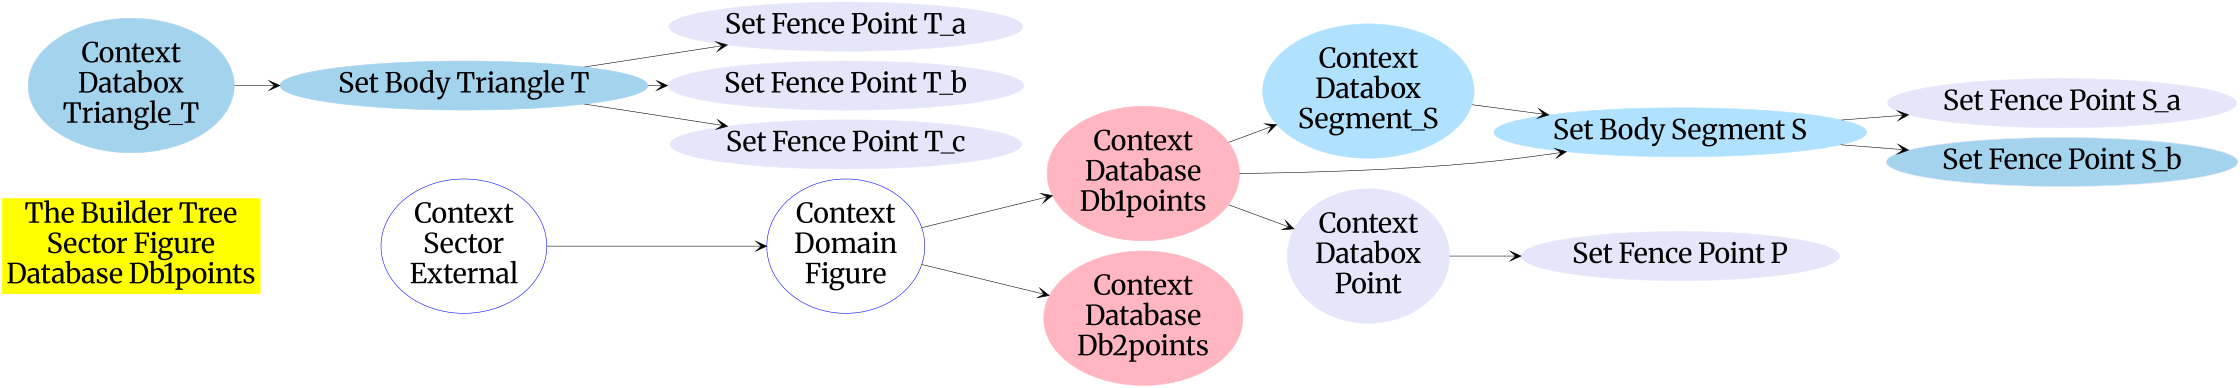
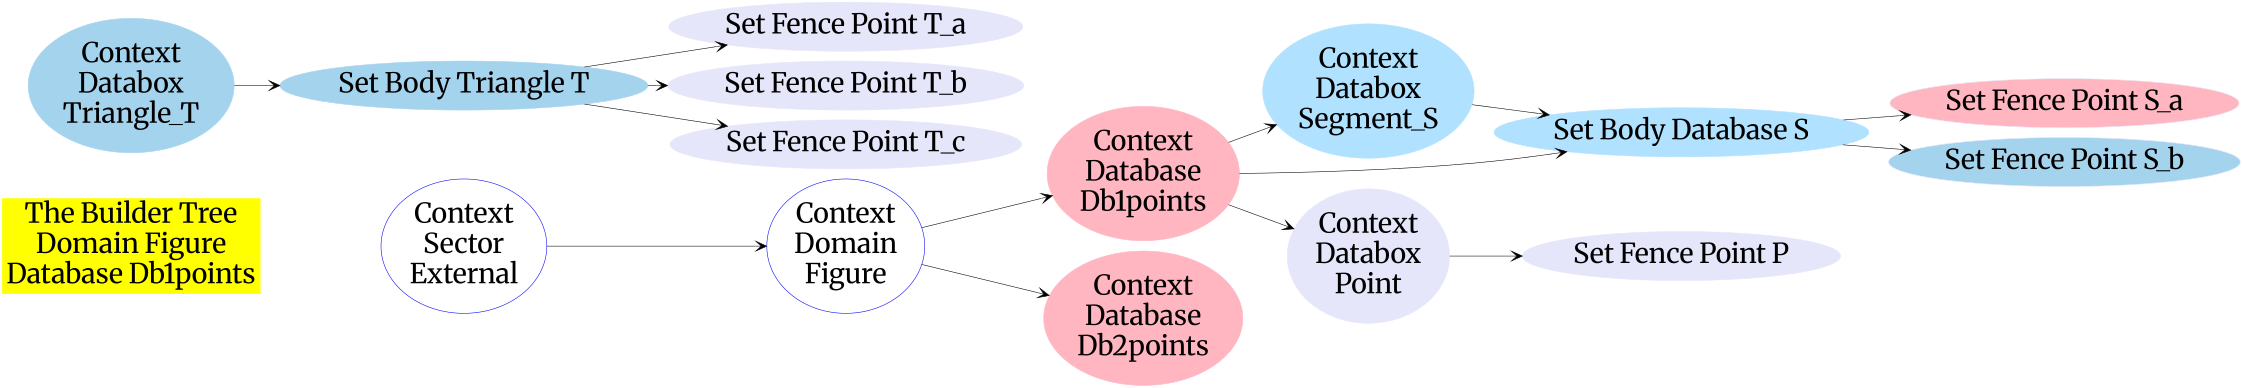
(2062, 103) -> (2064, 103)
(1680, 132) -> (1681, 132)
(131, 246) -> (131, 246)
